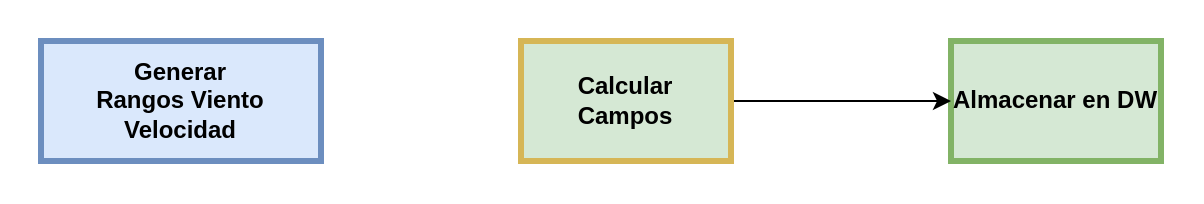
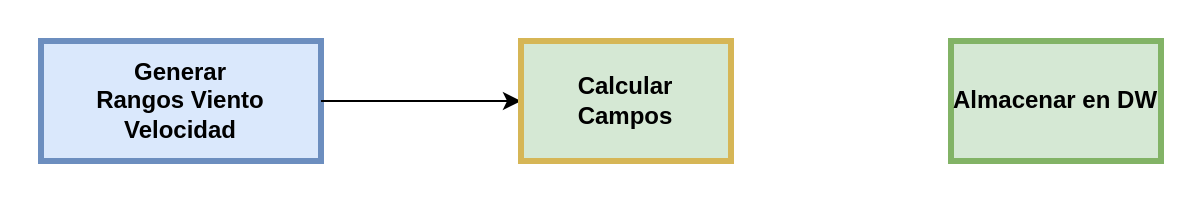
none -> (414, 101)
(835, 101) -> none
